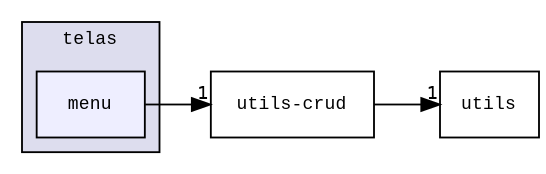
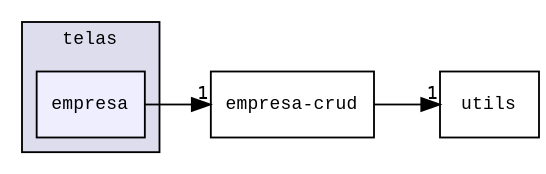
(91, 104) -> (91, 104)
(292, 104) -> (292, 104)
